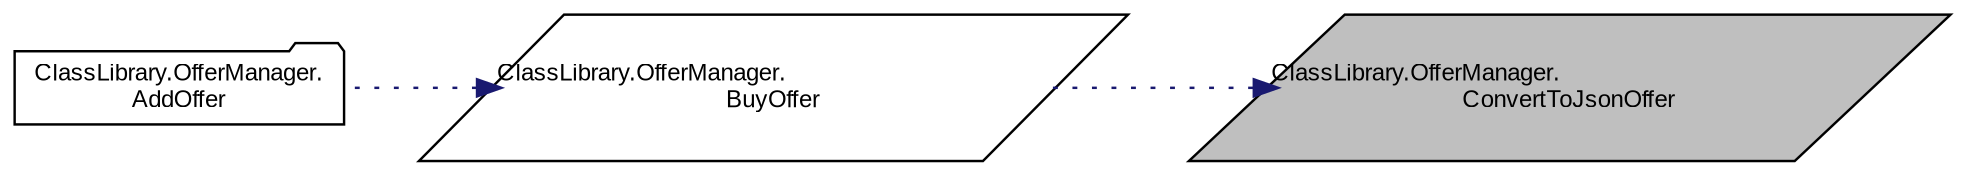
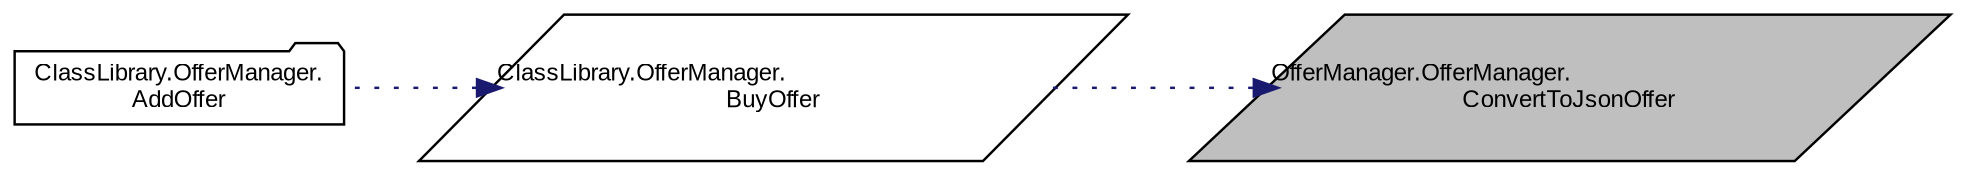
(1570, 88) -> (1570, 88)
